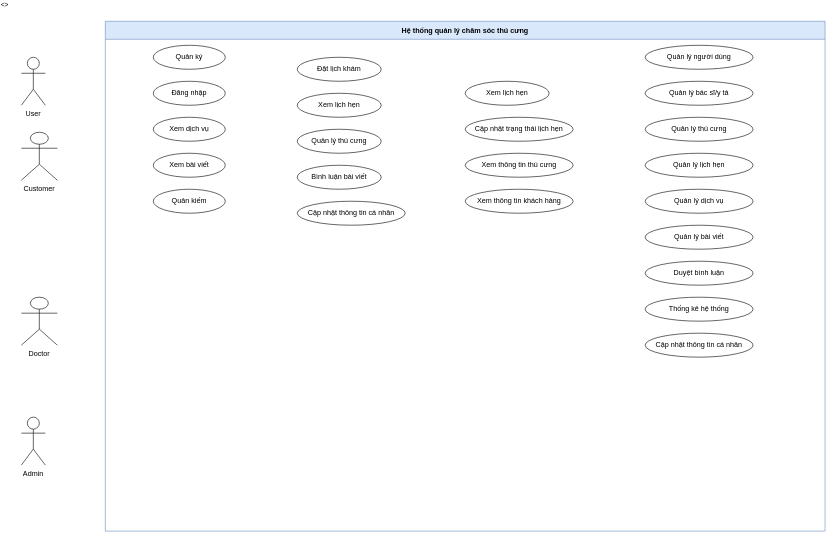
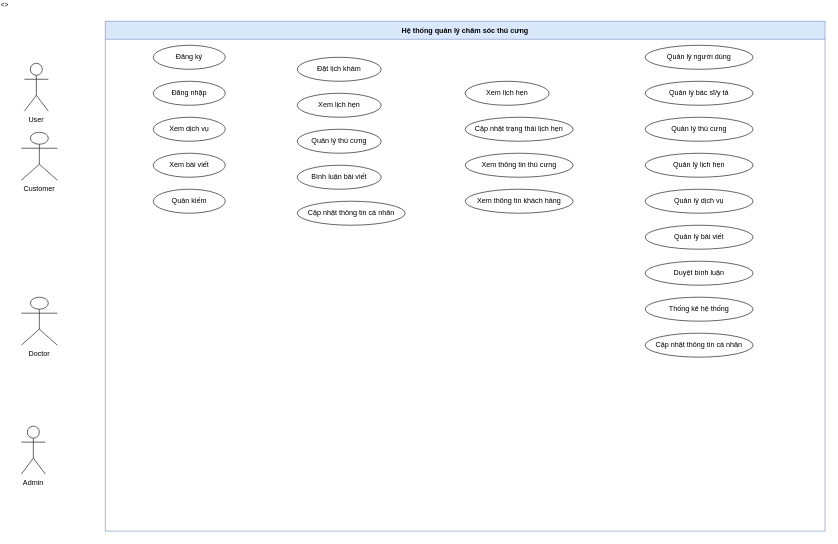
(189, 57) -> (189, 57)
(33, 81) -> (36, 87)
(33, 441) -> (33, 450)
